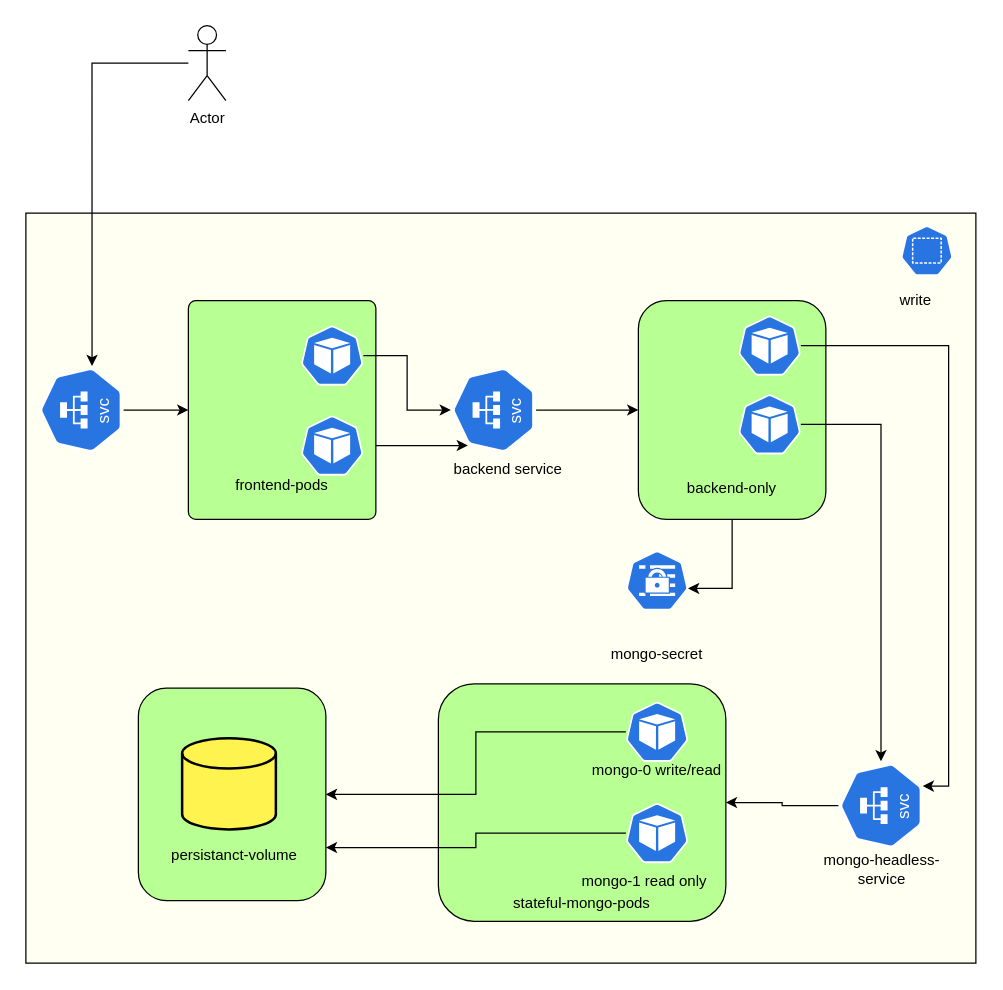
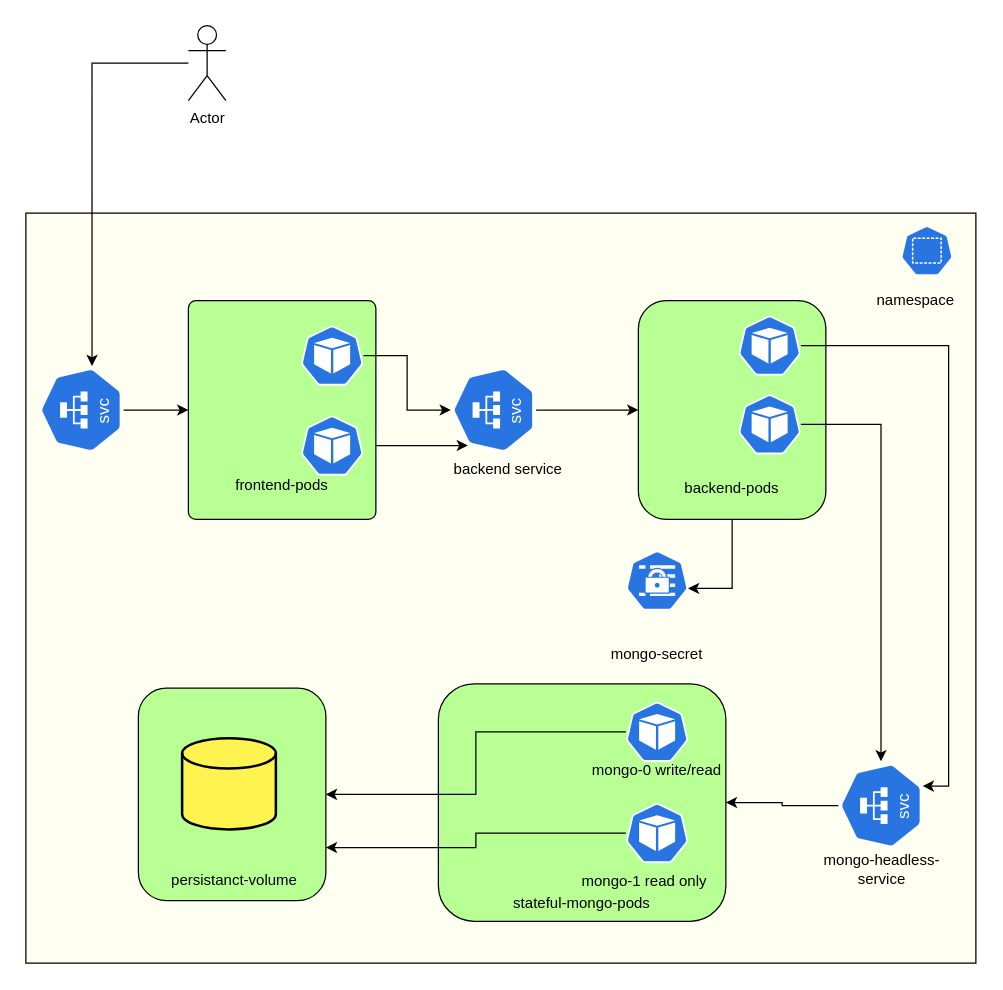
(916, 301) -> (916, 301)
(732, 488) -> (732, 488)
(235, 856) -> (235, 881)
